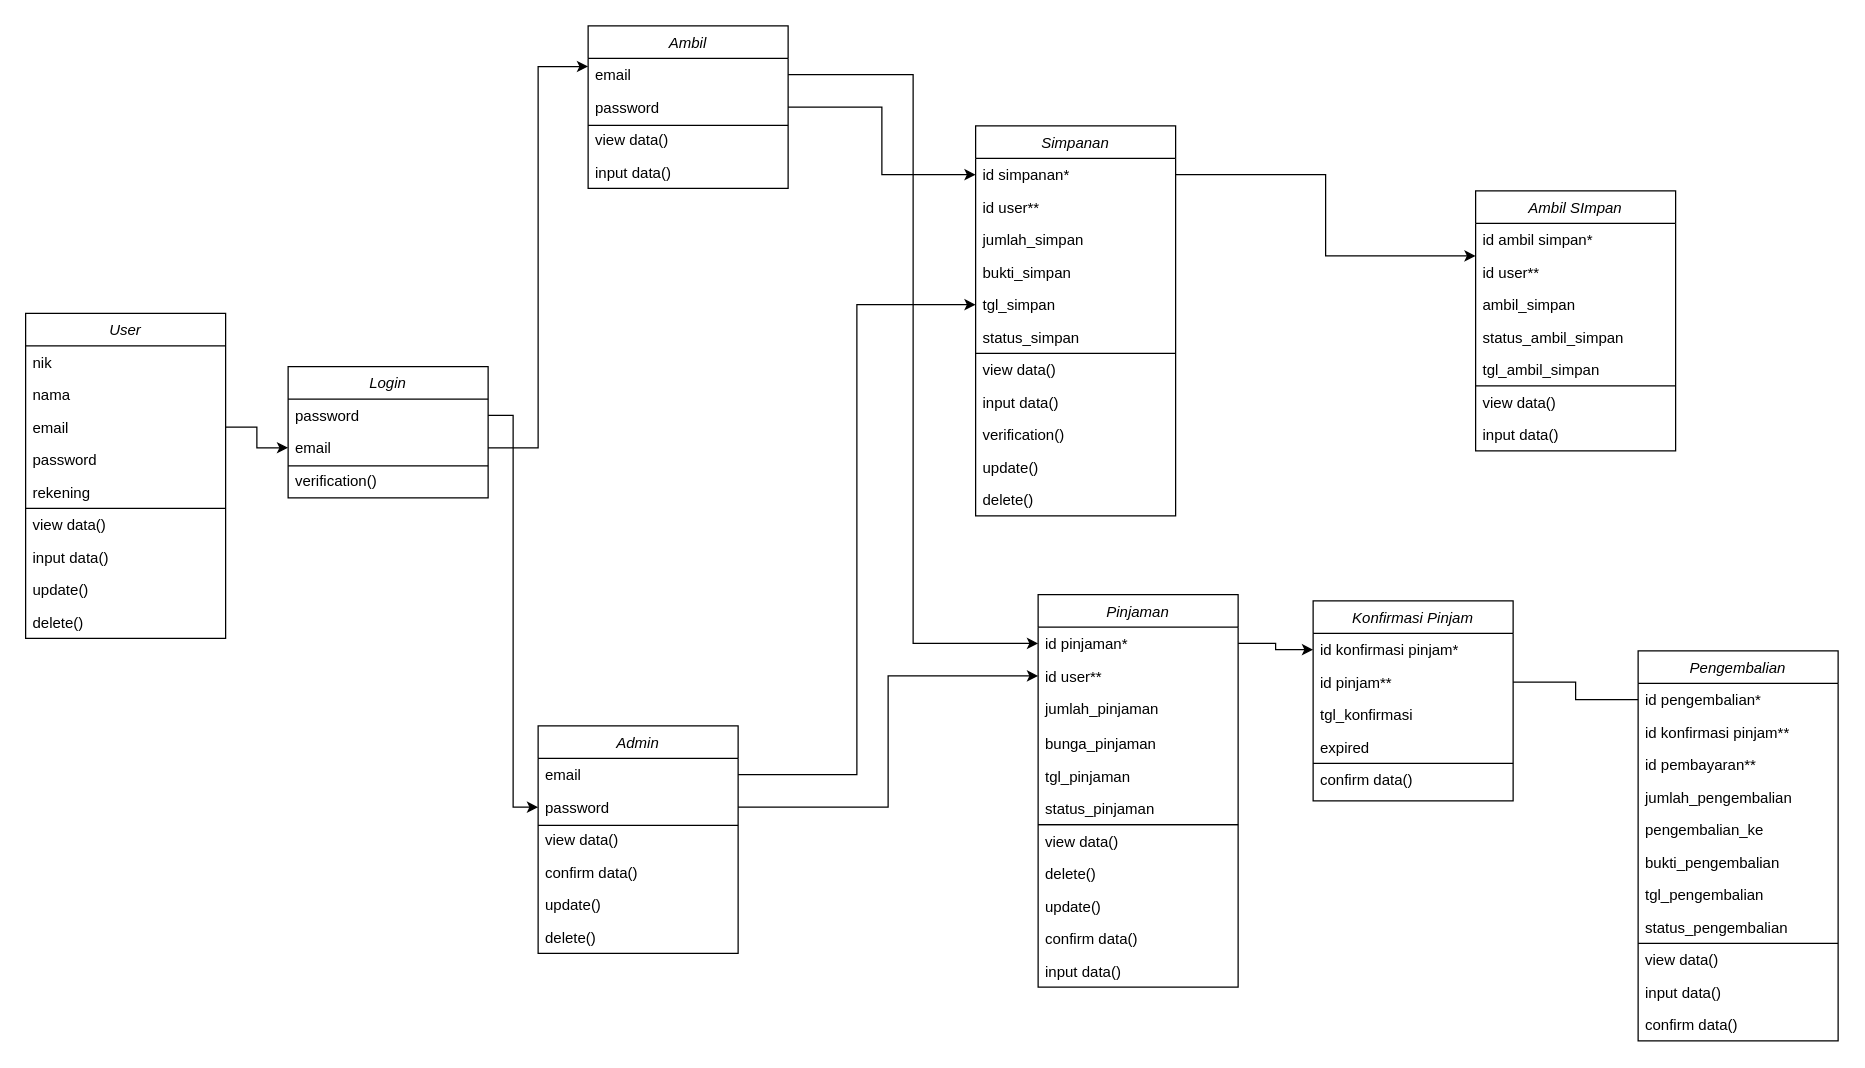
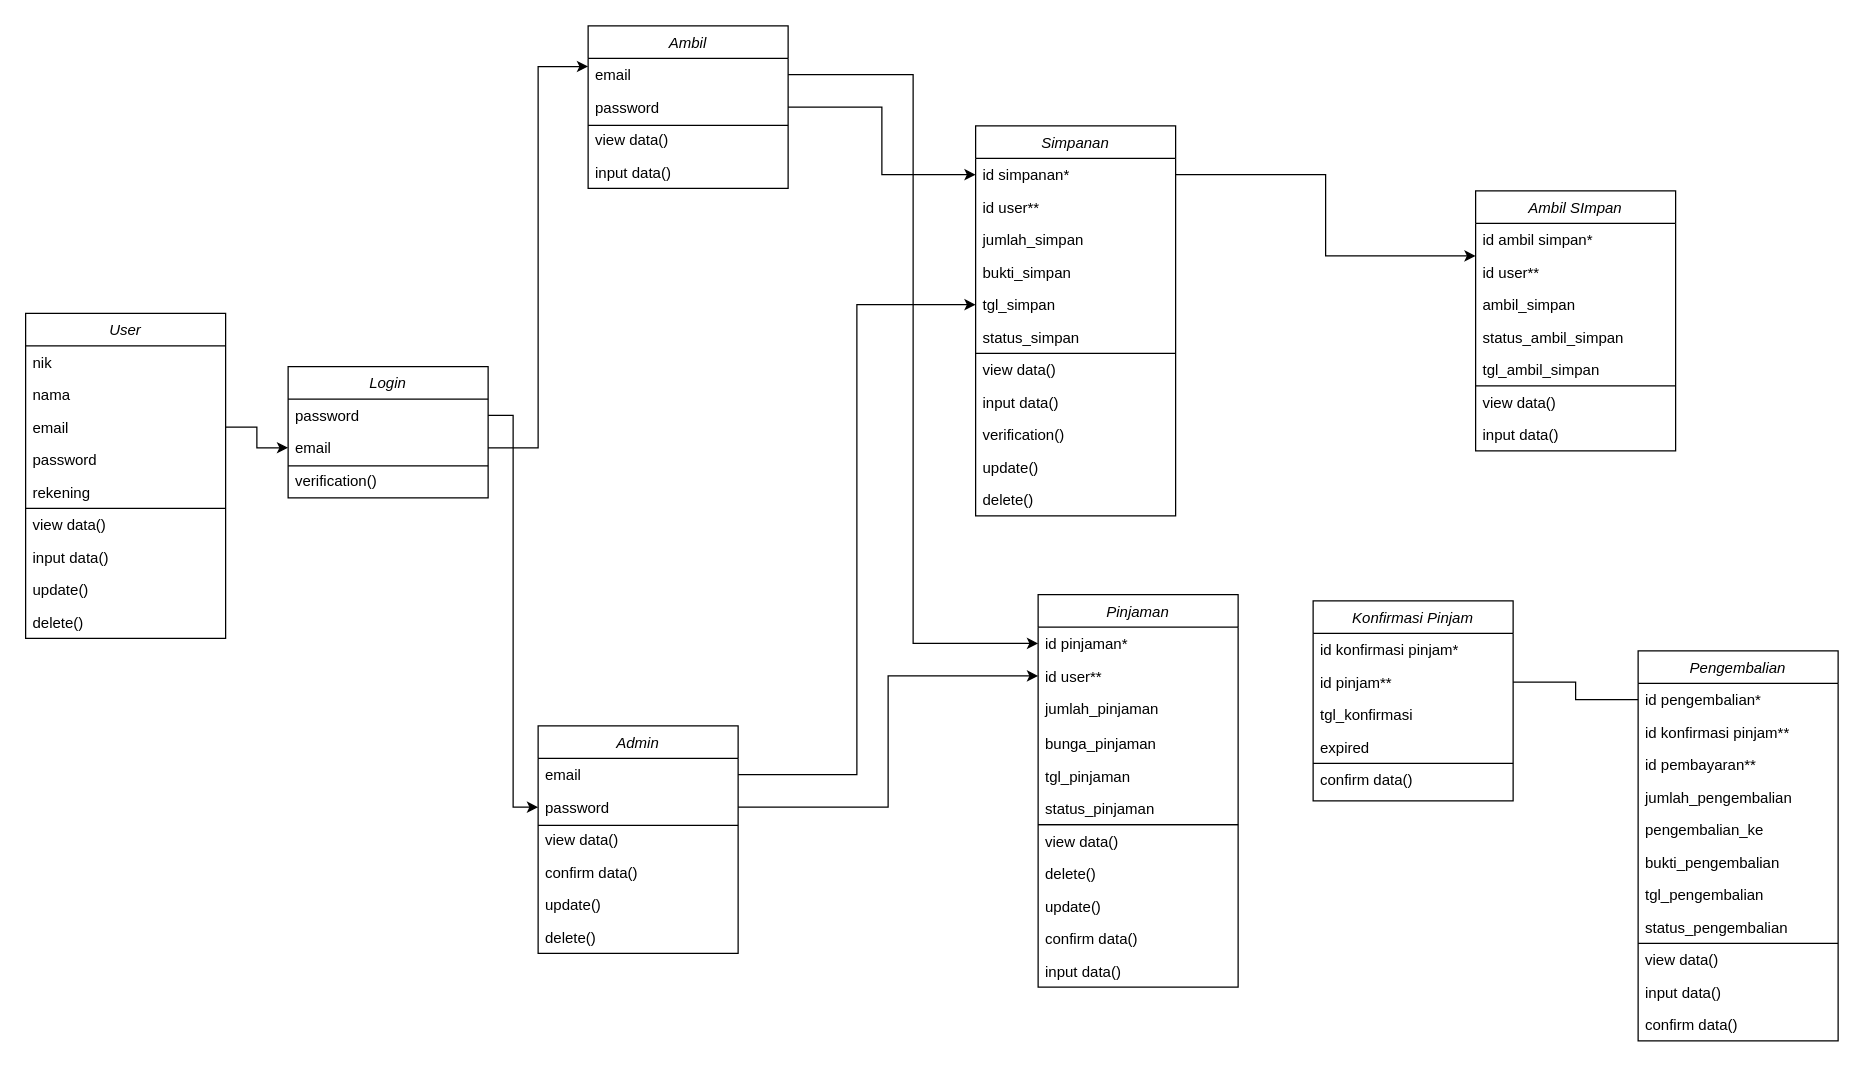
(1276, 643) -> none
